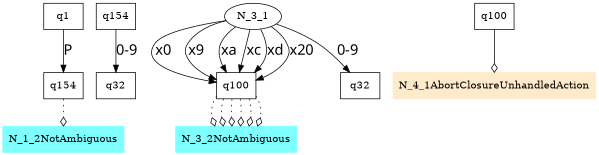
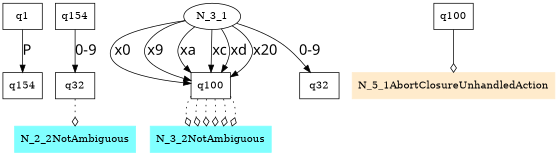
(494, 86) -> (454, 86)
(63, 139) -> none
none -> (75, 139)
